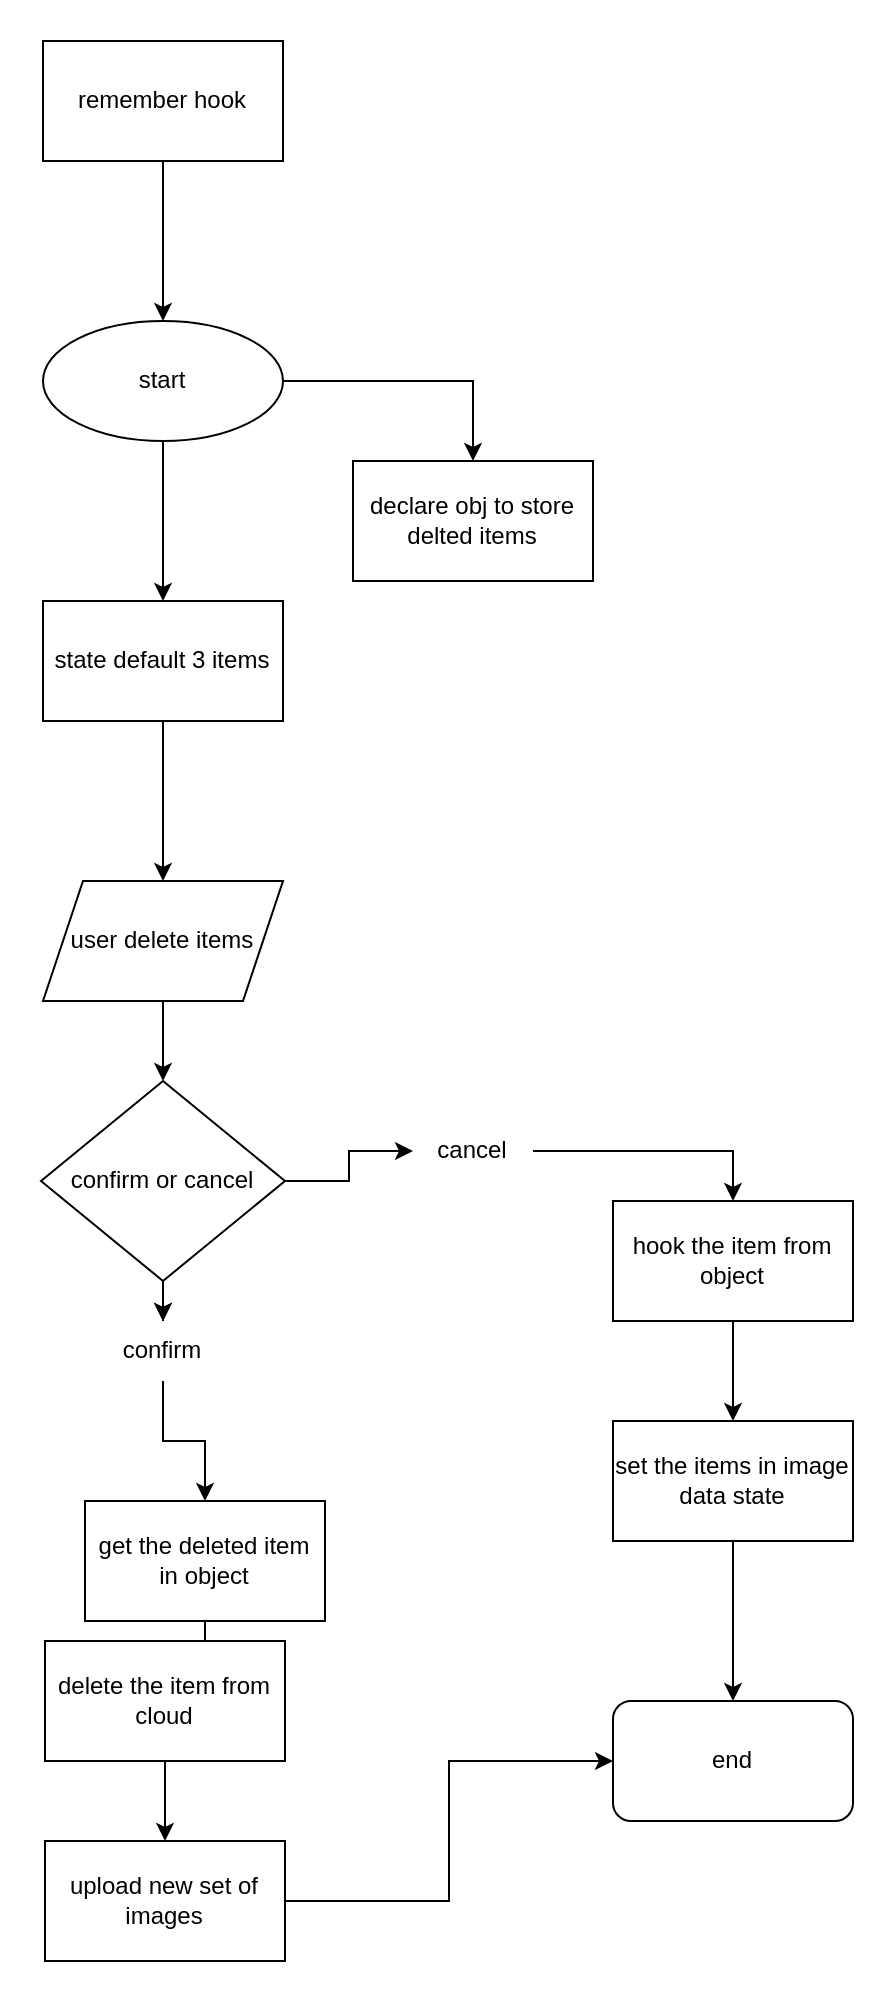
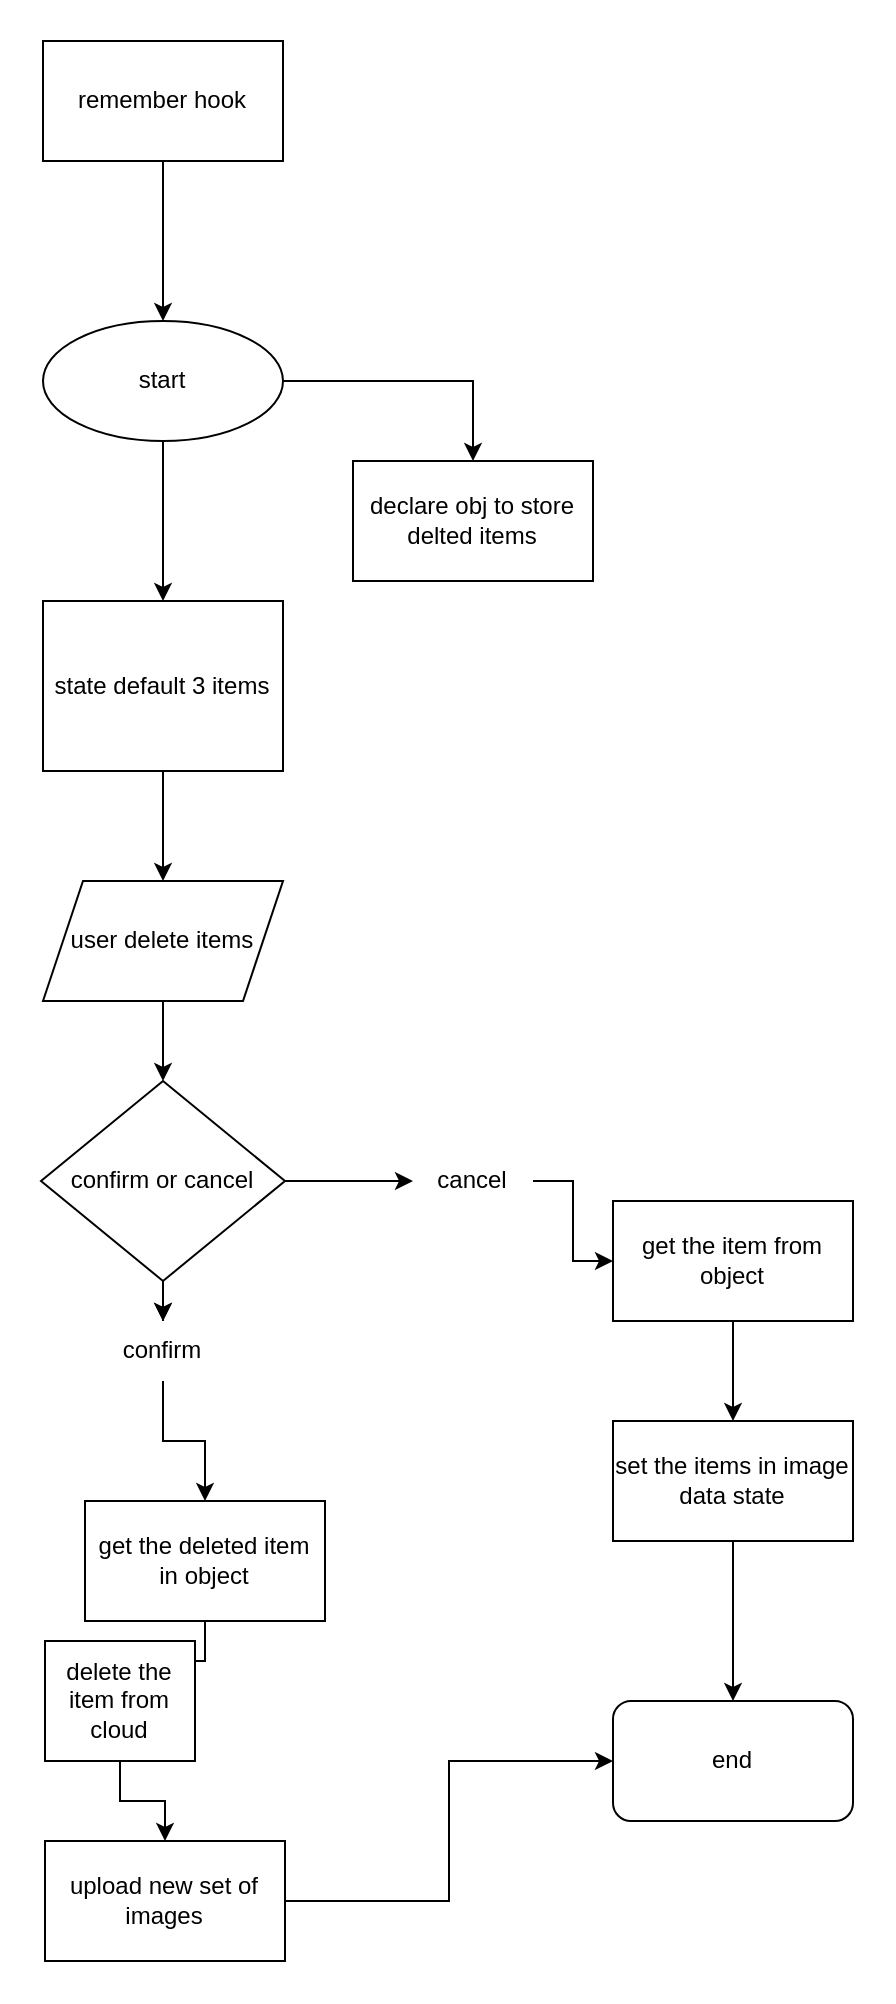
(163, 661) -> (163, 686)
(473, 1151) -> (473, 1181)
(733, 1261) -> (733, 1261)
(165, 1701) -> (120, 1701)
